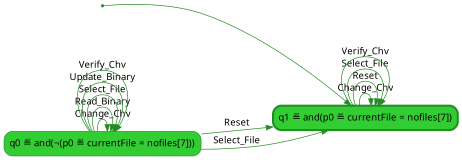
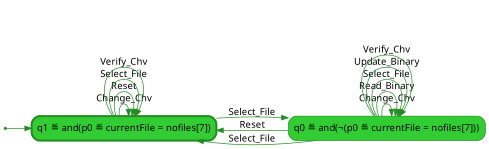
none -> (249, 117)
